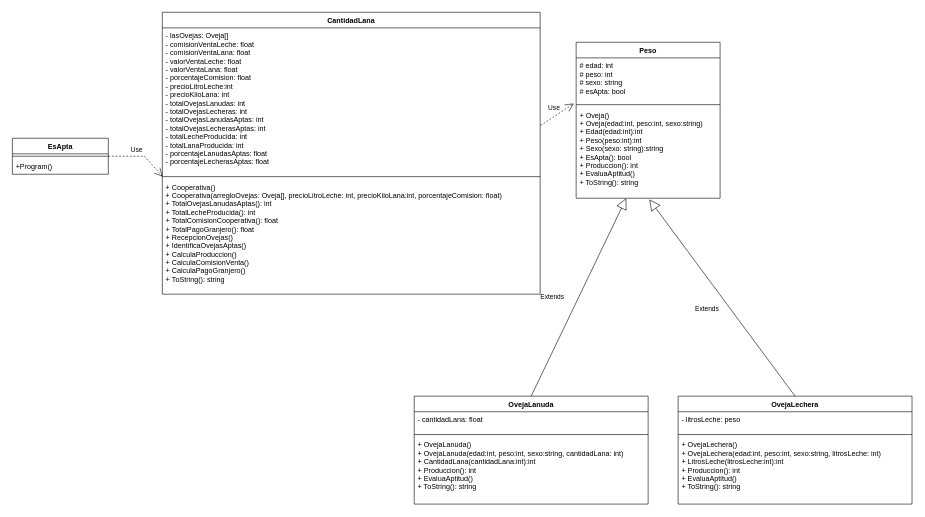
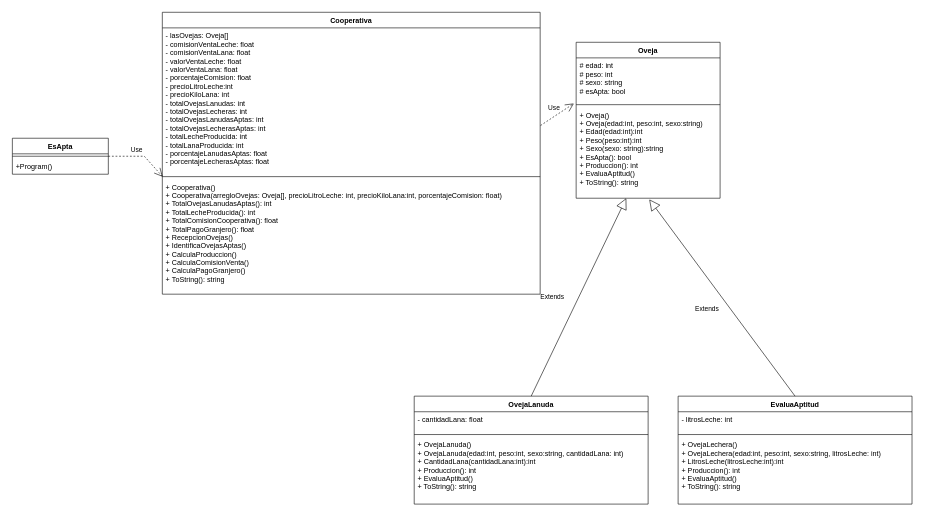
(351, 20) -> (351, 20)
(648, 50) -> (648, 50)
(795, 404) -> (795, 404)
(715, 420) -> (712, 420)
